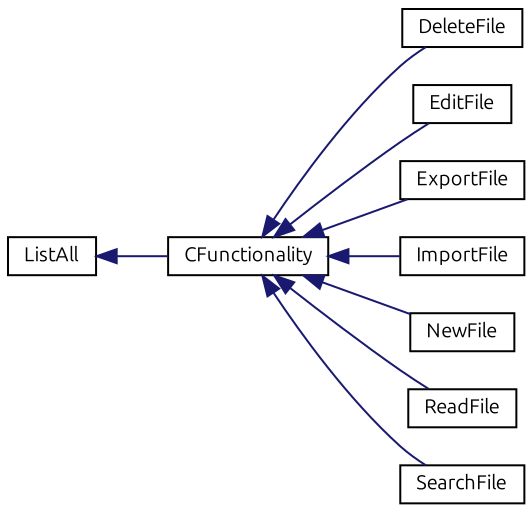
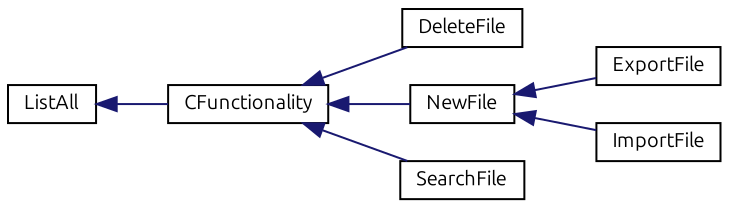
(462, 104) -> none
(365, 215) -> (566, 84)
(374, 256) -> (566, 124)
(462, 408) -> none
